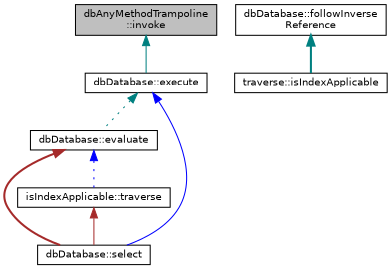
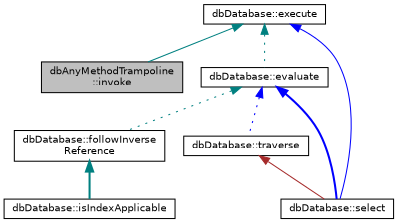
(146, 59) -> (191, 45)
(311, 83) -> (90, 209)
none -> (179, 111)
(94, 198) -> (246, 146)
(5, 200) -> (323, 140)
